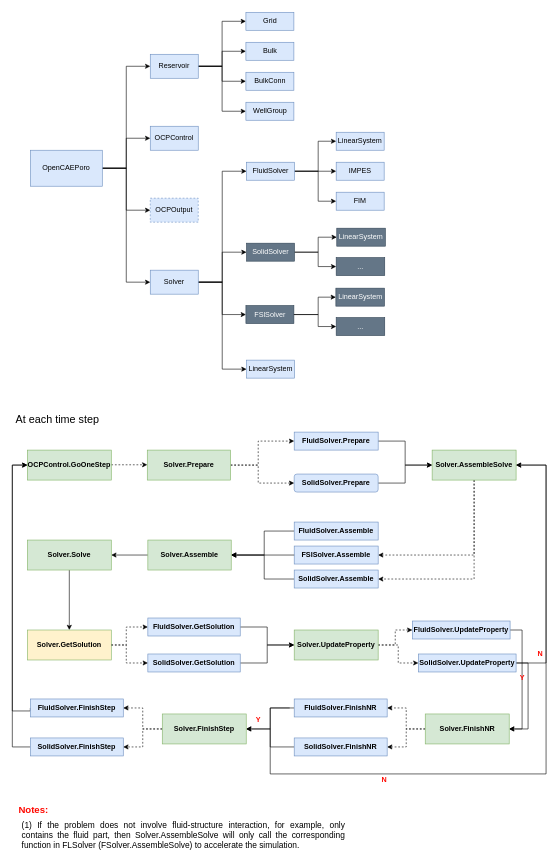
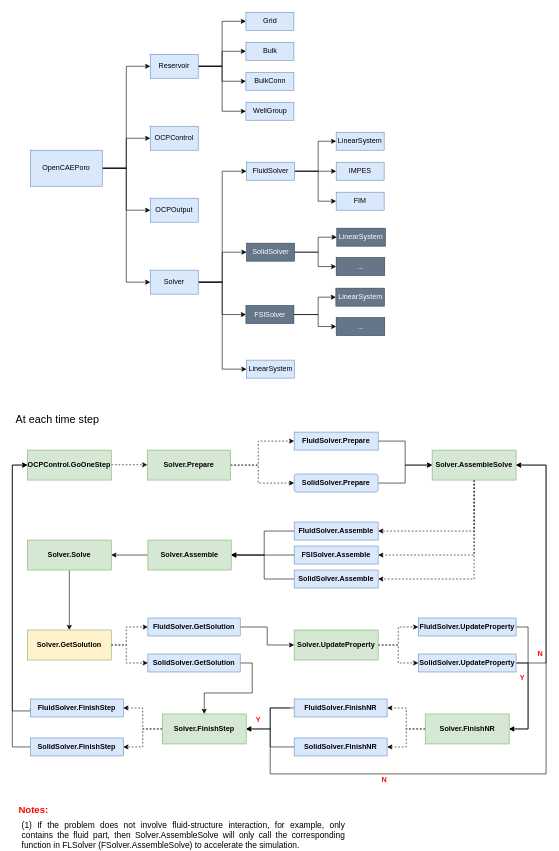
(174, 210) -> (174, 210)
none -> (383, 531)
(461, 630) -> (467, 627)
(266, 663) -> (204, 693)
